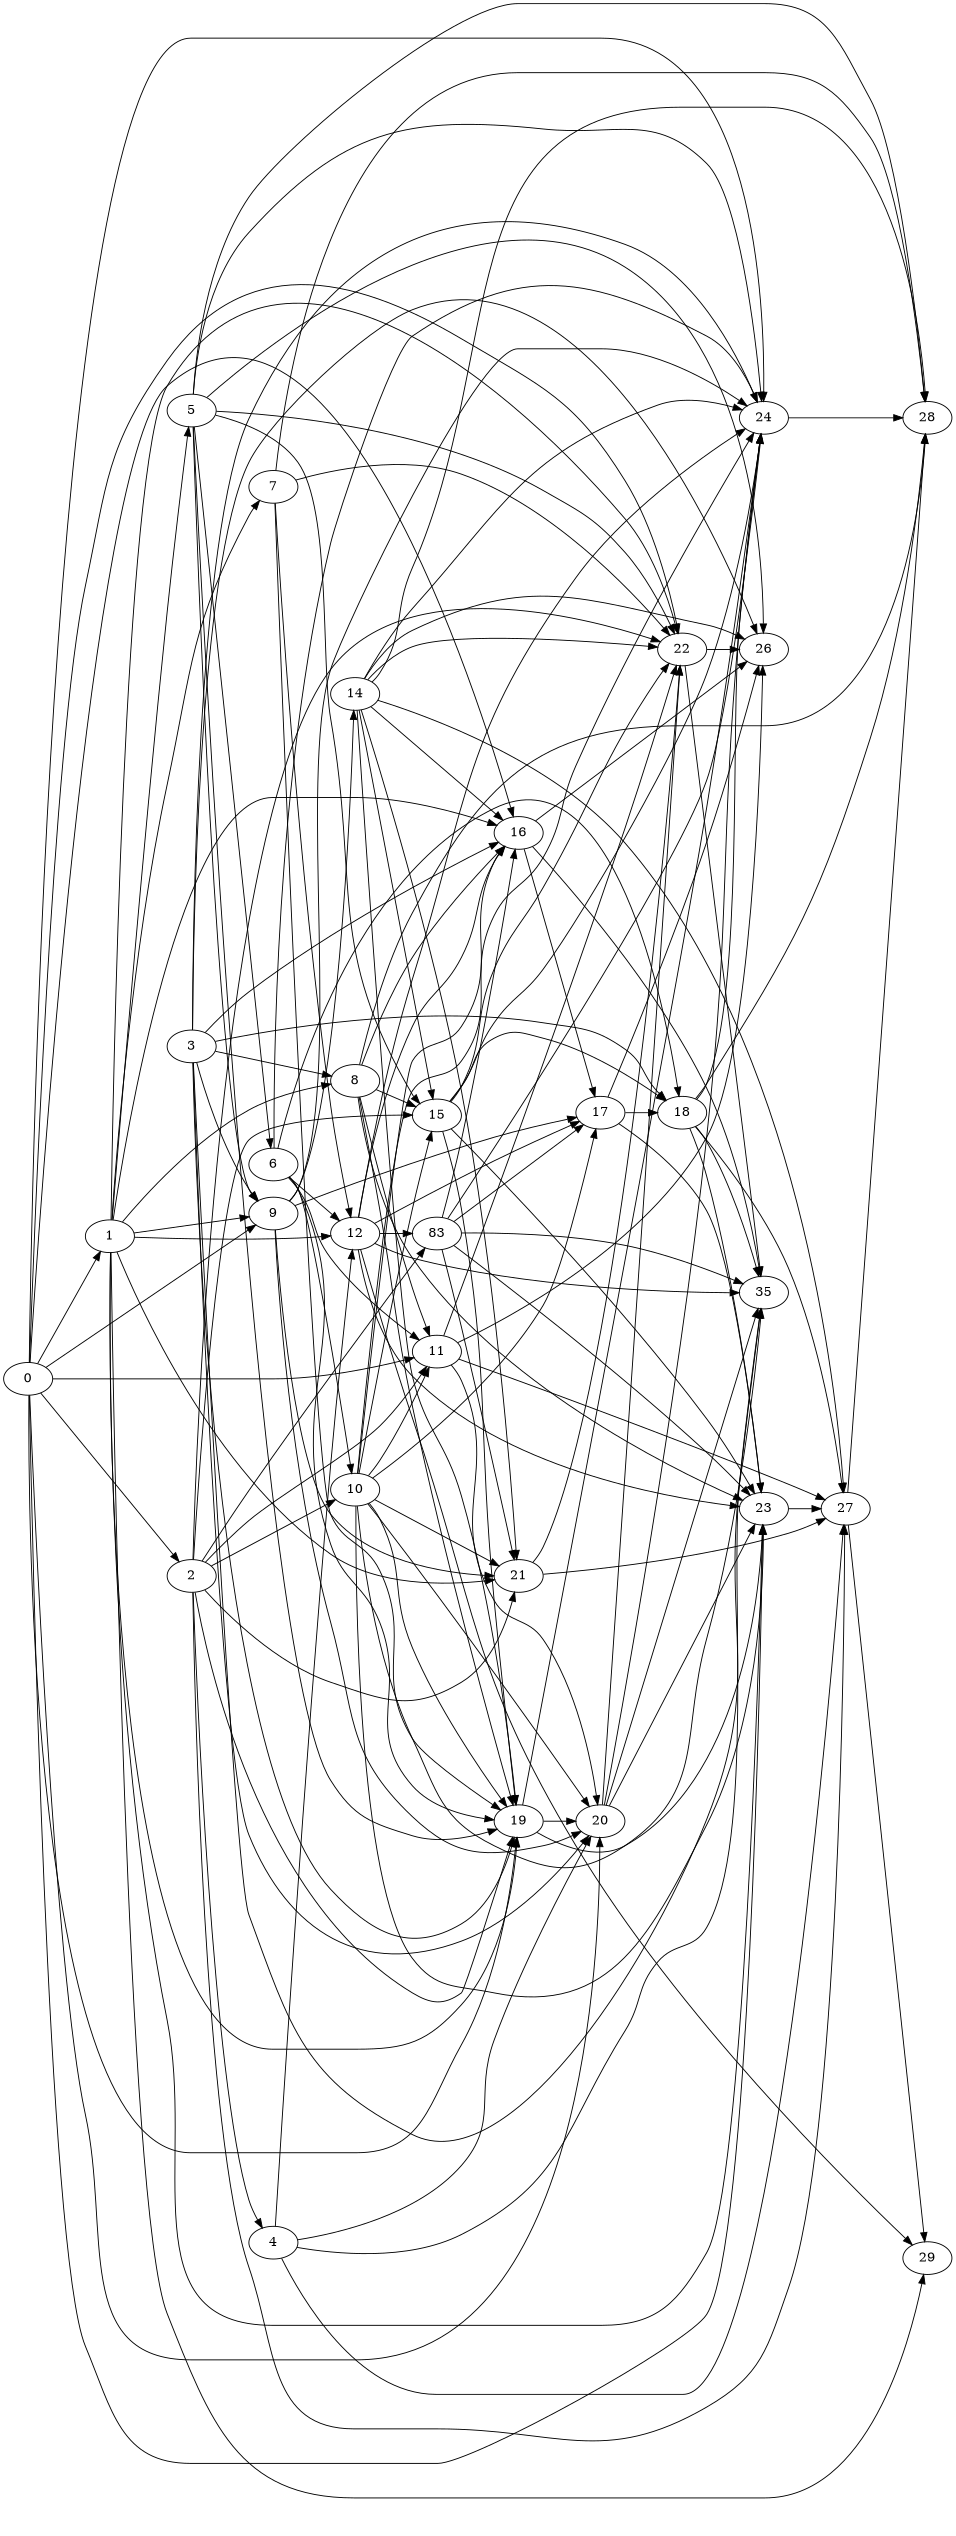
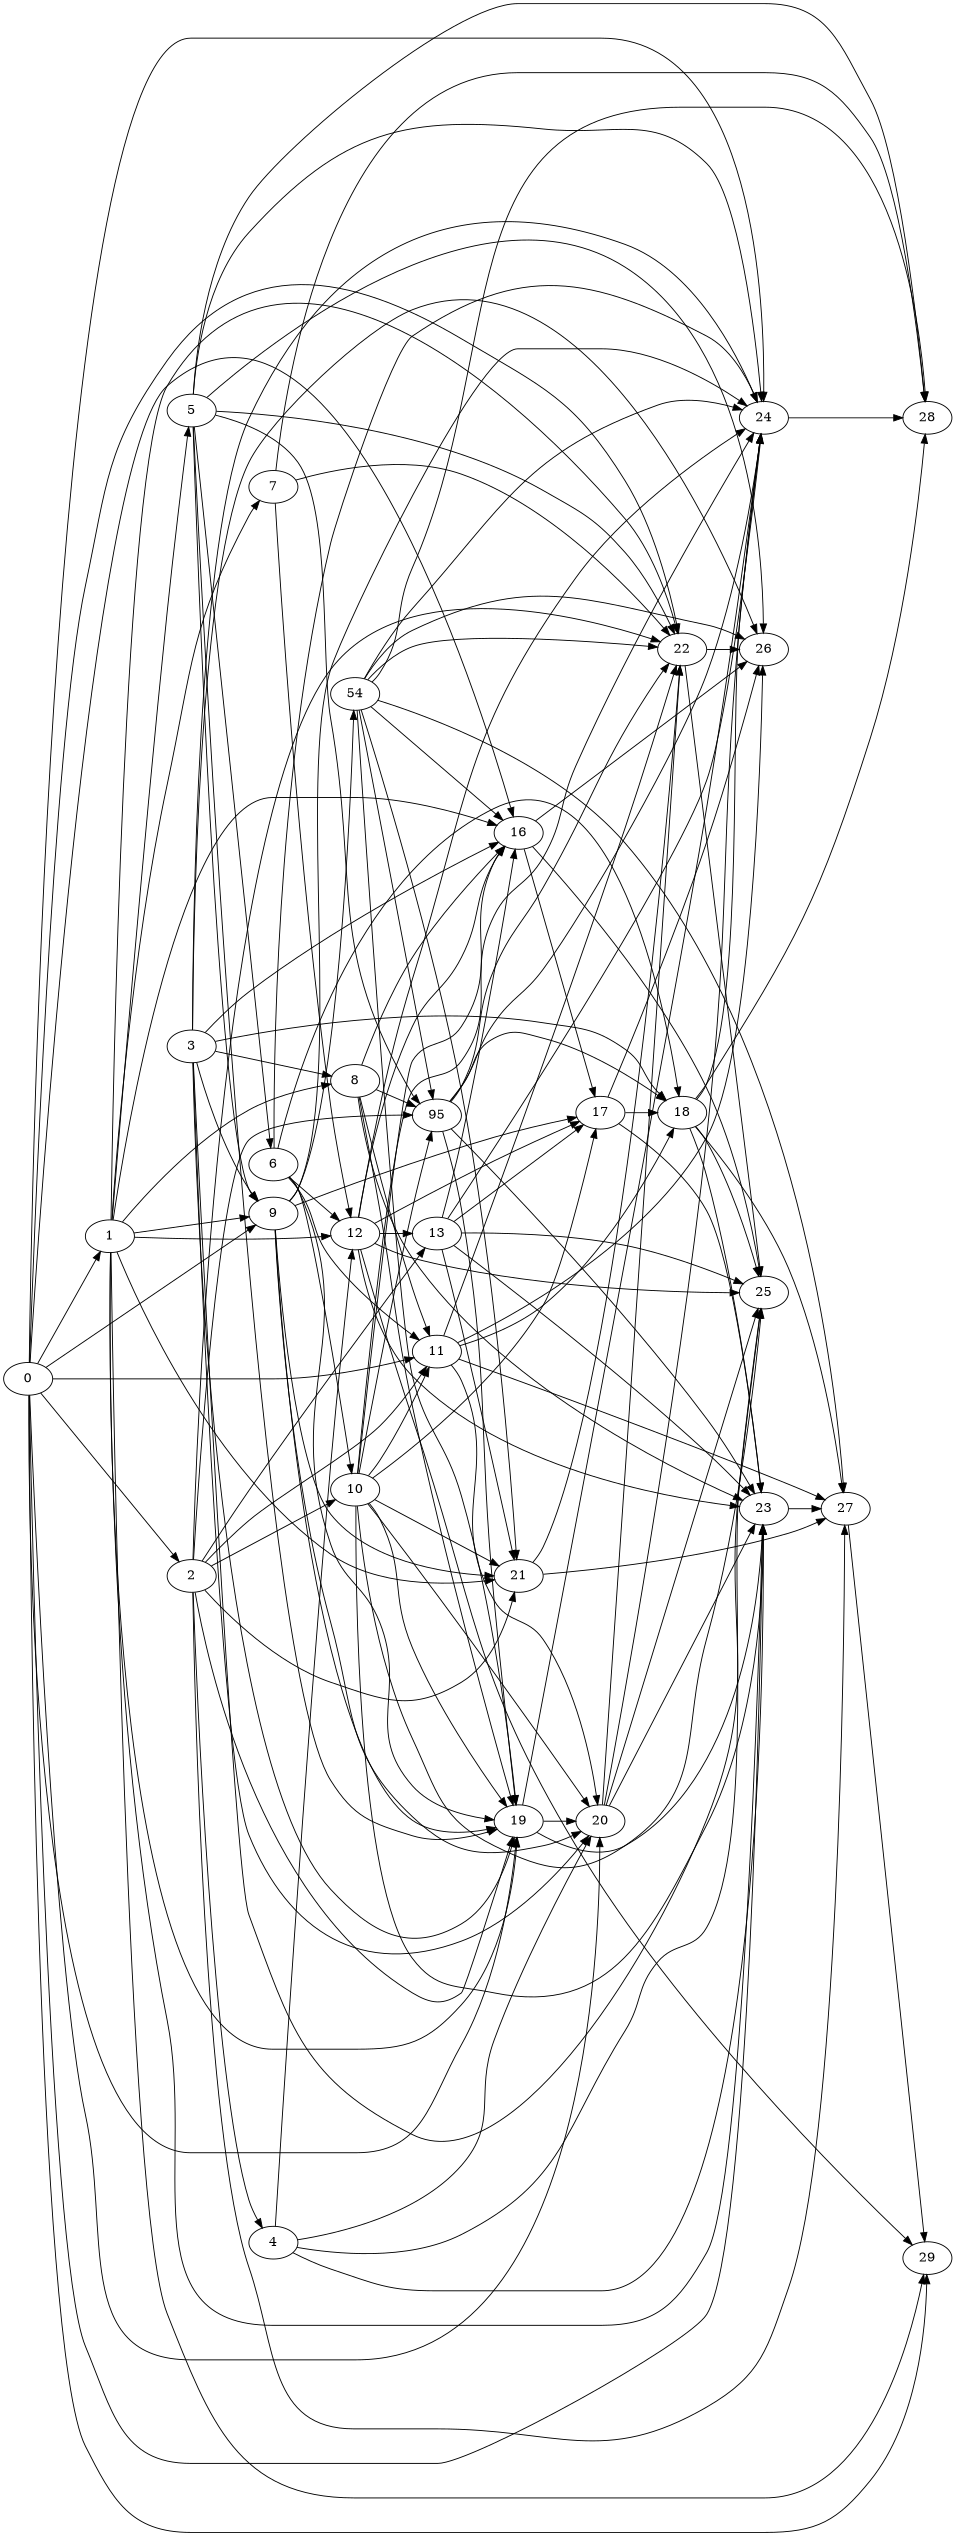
(355, 694) -> (355, 694)
(644, 728) -> none
(886, 968) -> none
(437, 1115) -> (437, 1115)
(437, 1234) -> (437, 1234)
none -> (609, 1234)
(308, 1254) -> (325, 1625)
(764, 1293) -> (764, 1293)
(761, 2203) -> (721, 2092)
none -> (85, 2445)
